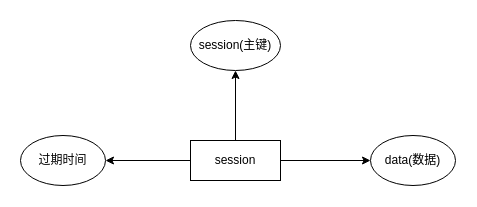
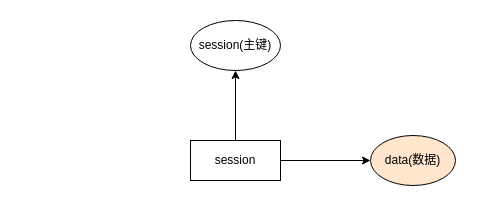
(63, 161) -> none
(151, 161) -> none
(413, 161) -> (413, 161)
